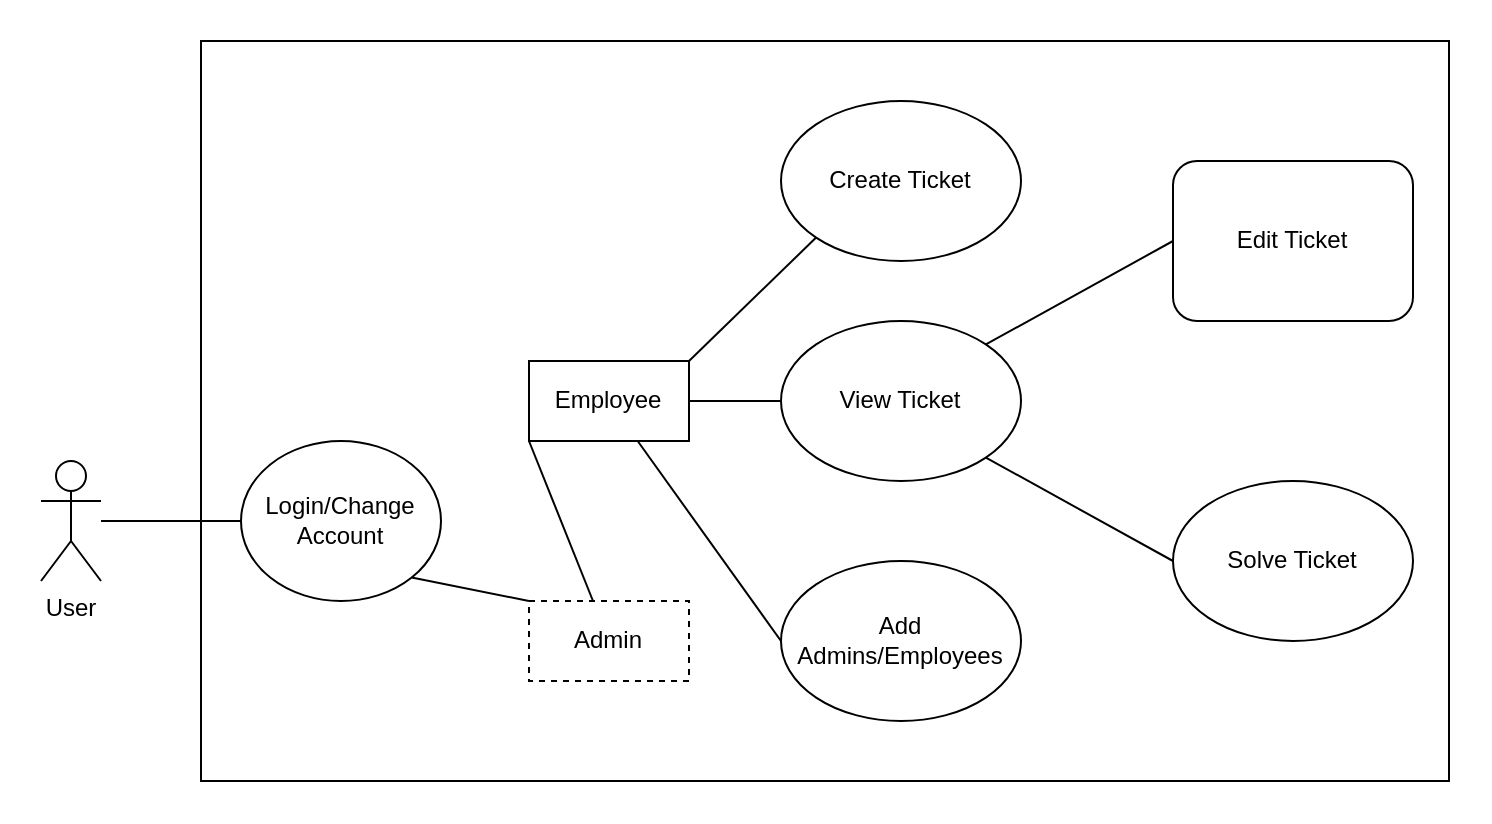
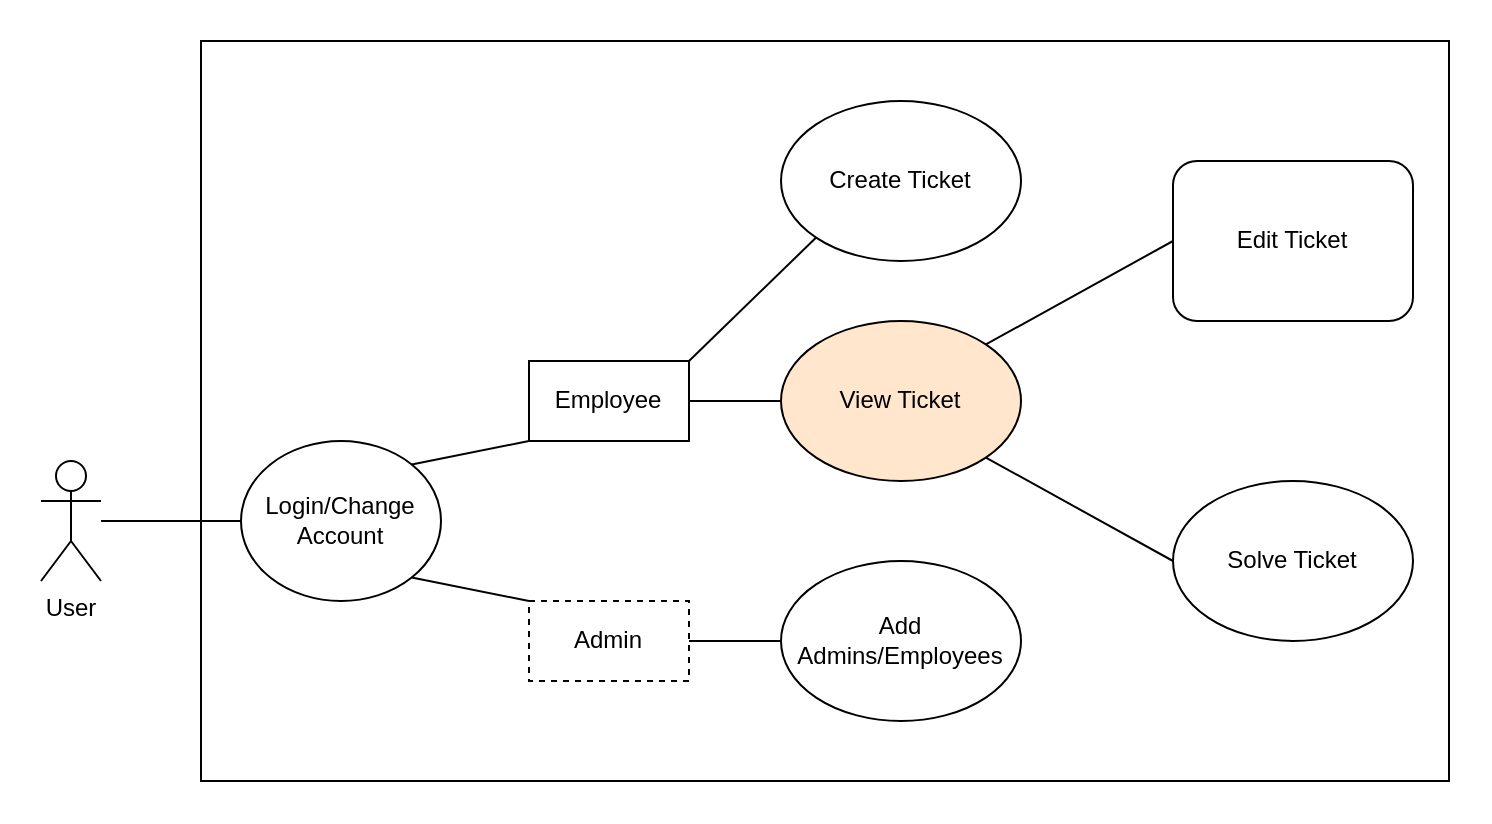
(901, 401) -> (901, 401)
(561, 521) -> (471, 453)
(709, 541) -> (735, 641)
